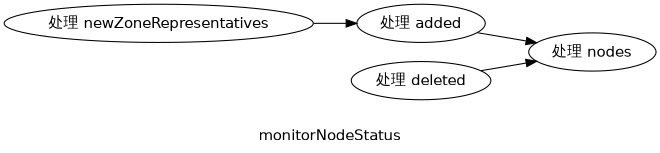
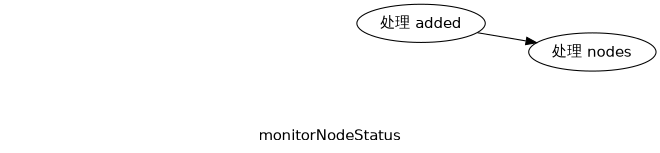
(159, 23) -> none
(421, 81) -> none
